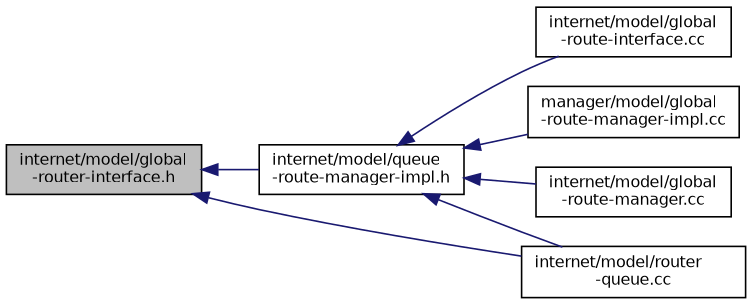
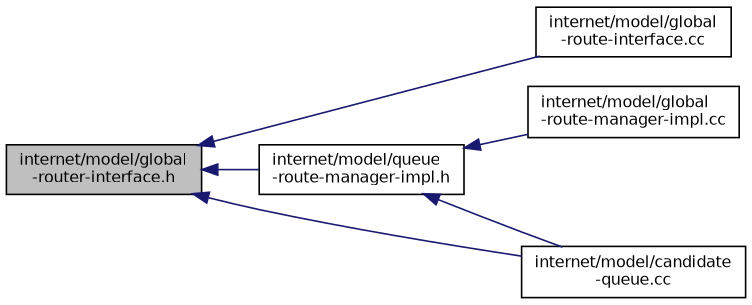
(483, 92) -> (377, 99)
(634, 112) -> (634, 112)
(634, 192) -> none
(634, 272) -> (634, 272)
